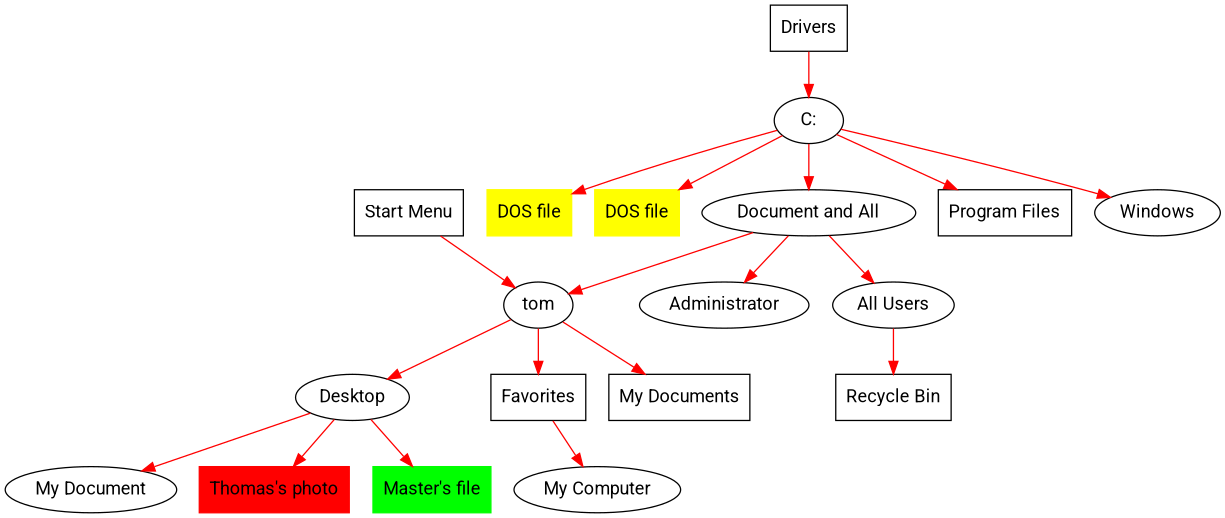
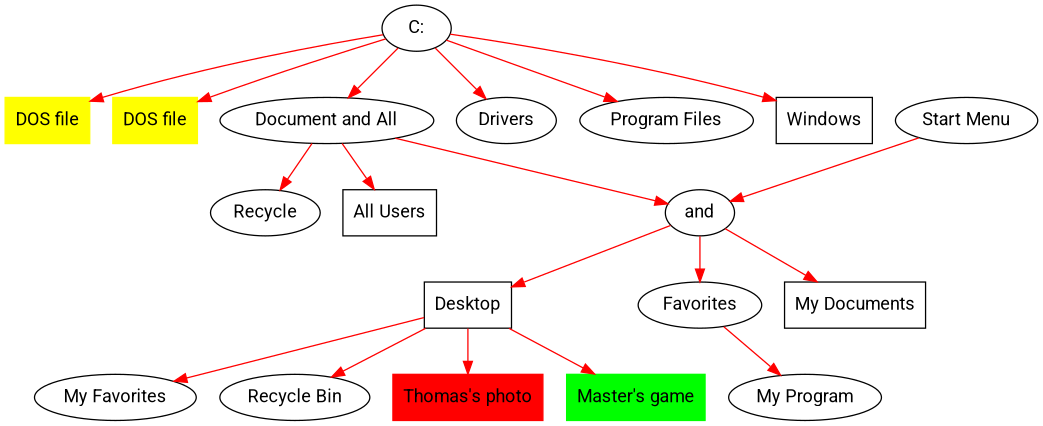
(809, 28) -> (506, 121)
(809, 68) -> (456, 69)
(409, 213) -> (967, 121)
(1005, 213) -> (667, 121)
(1158, 213) -> (824, 121)
(538, 305) -> (700, 213)
(724, 305) -> (265, 213)
(893, 305) -> (390, 213)
(893, 345) -> (384, 350)
(352, 397) -> (468, 305)
(538, 397) -> (700, 305)
(893, 397) -> (295, 397)
(91, 490) -> (115, 397)
(432, 490) -> (636, 397)
(597, 490) -> (805, 397)
